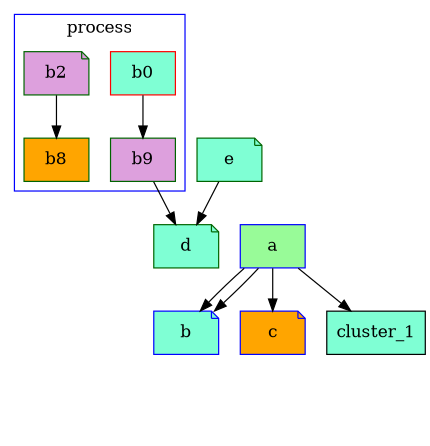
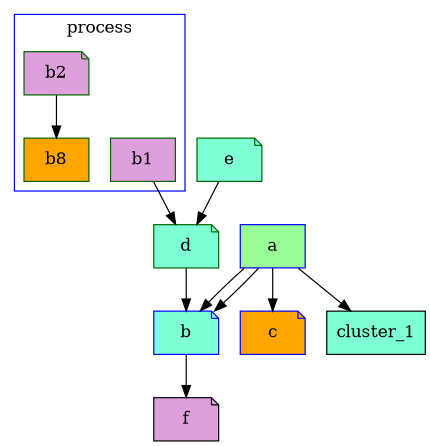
(143, 73) -> none
(143, 160) -> (143, 160)
none -> (186, 284)
none -> (186, 419)
